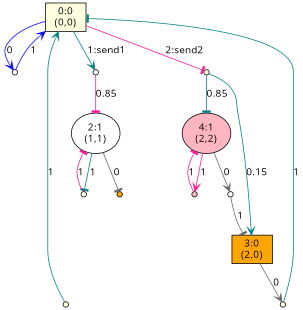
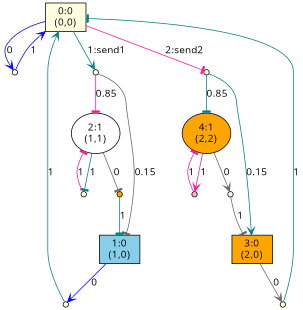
(207, 133) -> (207, 133)
none -> (120, 249)
